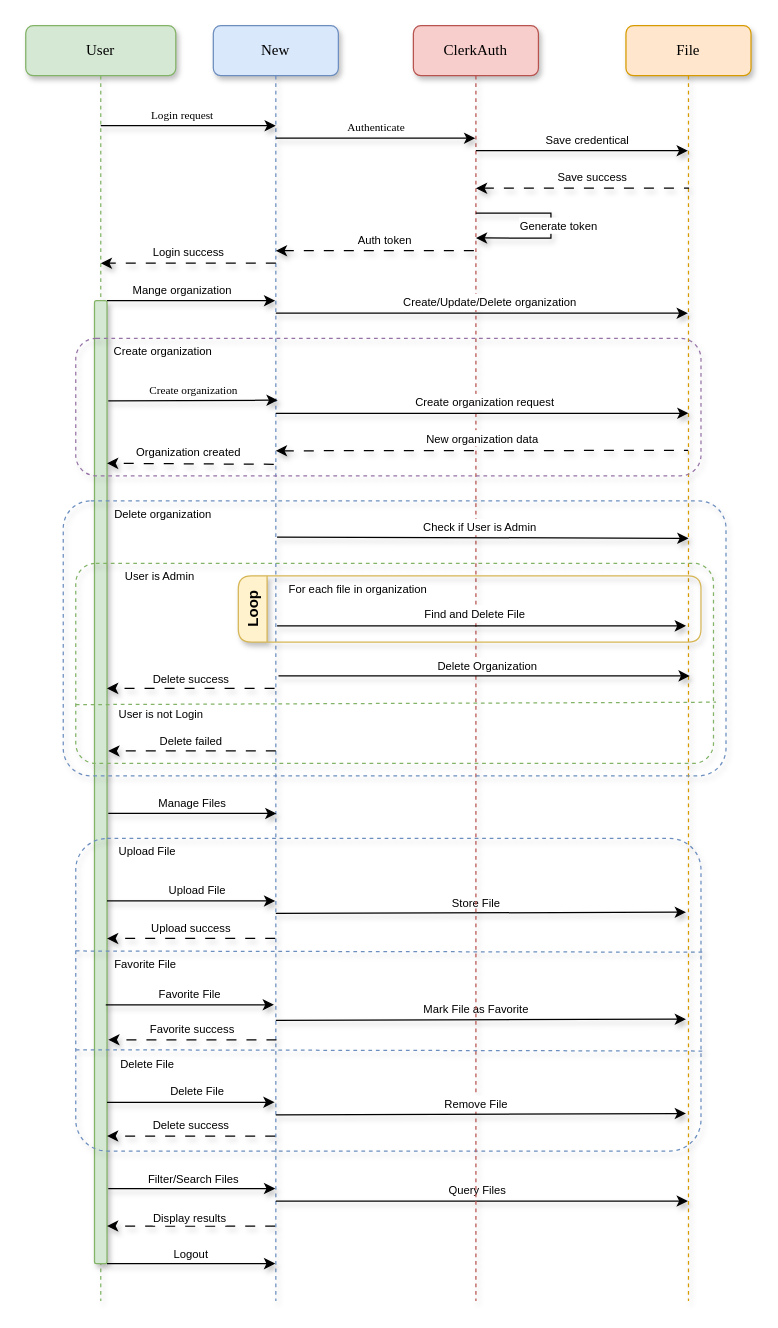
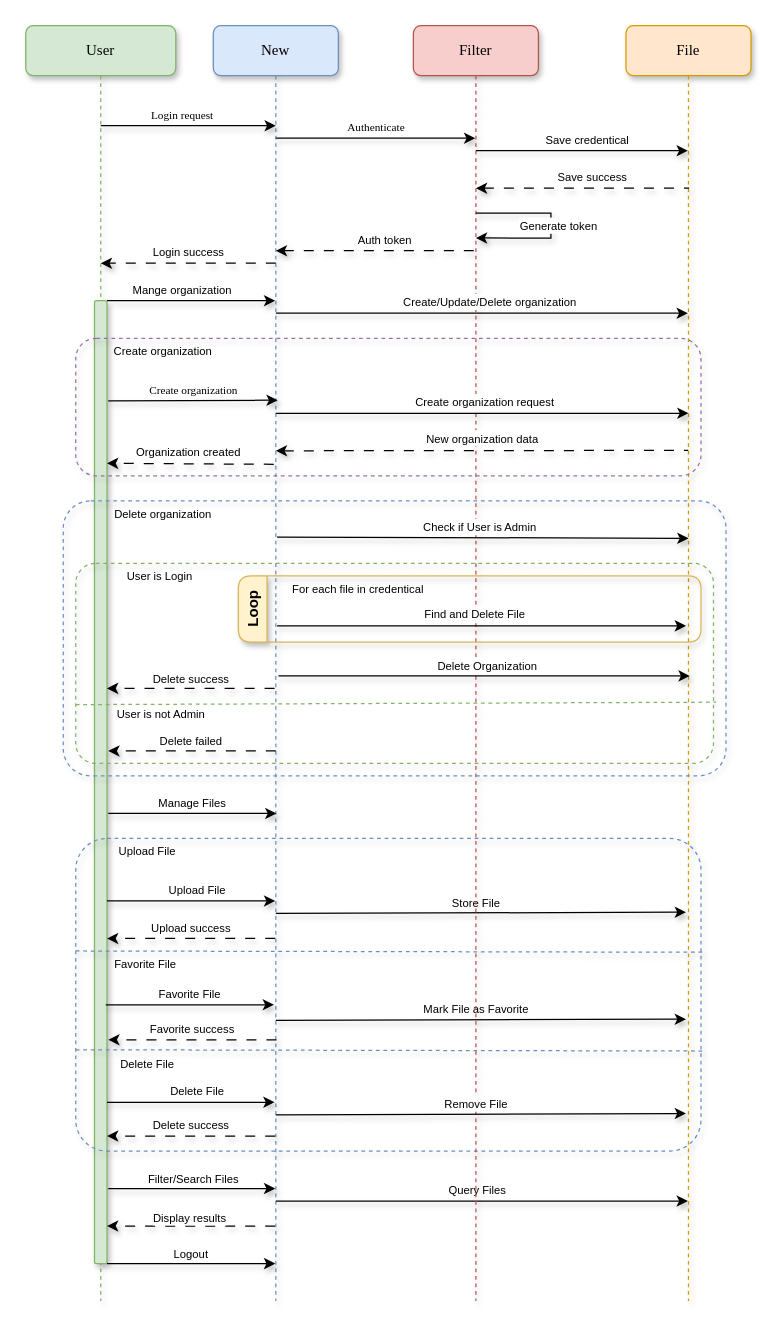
(476, 51) -> (476, 51)
(160, 576) -> (160, 576)
(358, 588) -> (358, 588)
(161, 713) -> (161, 713)
